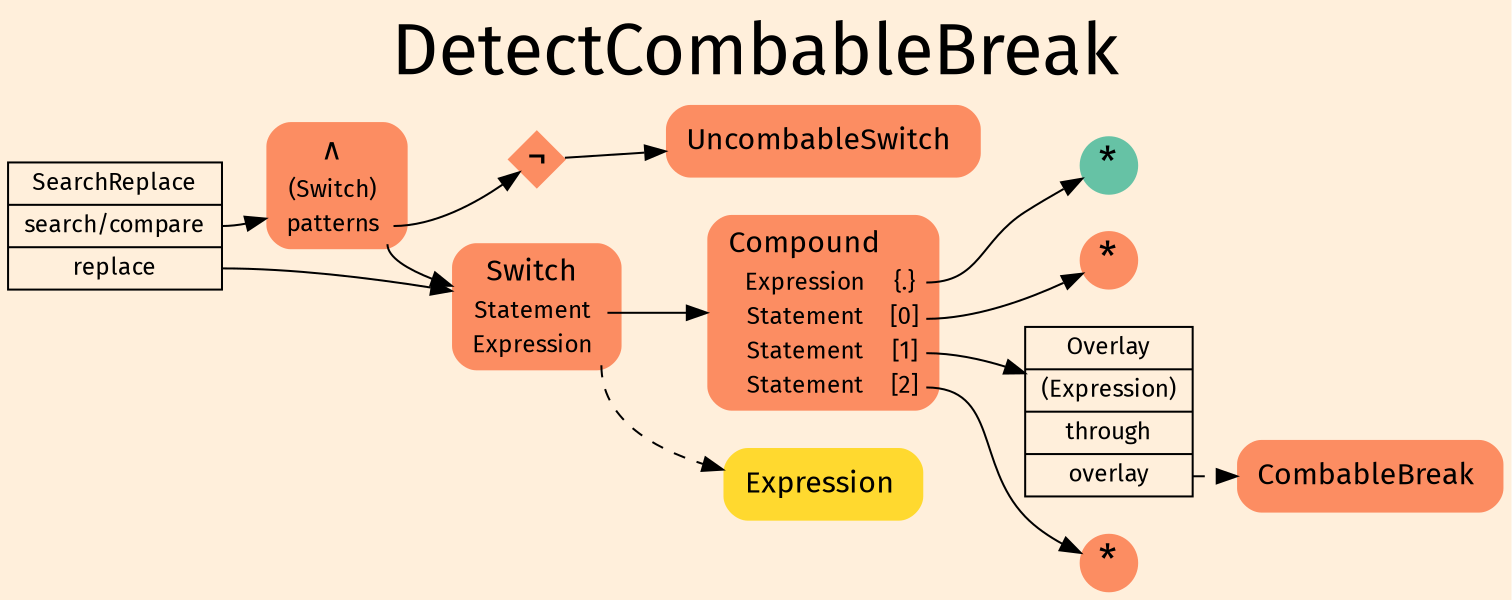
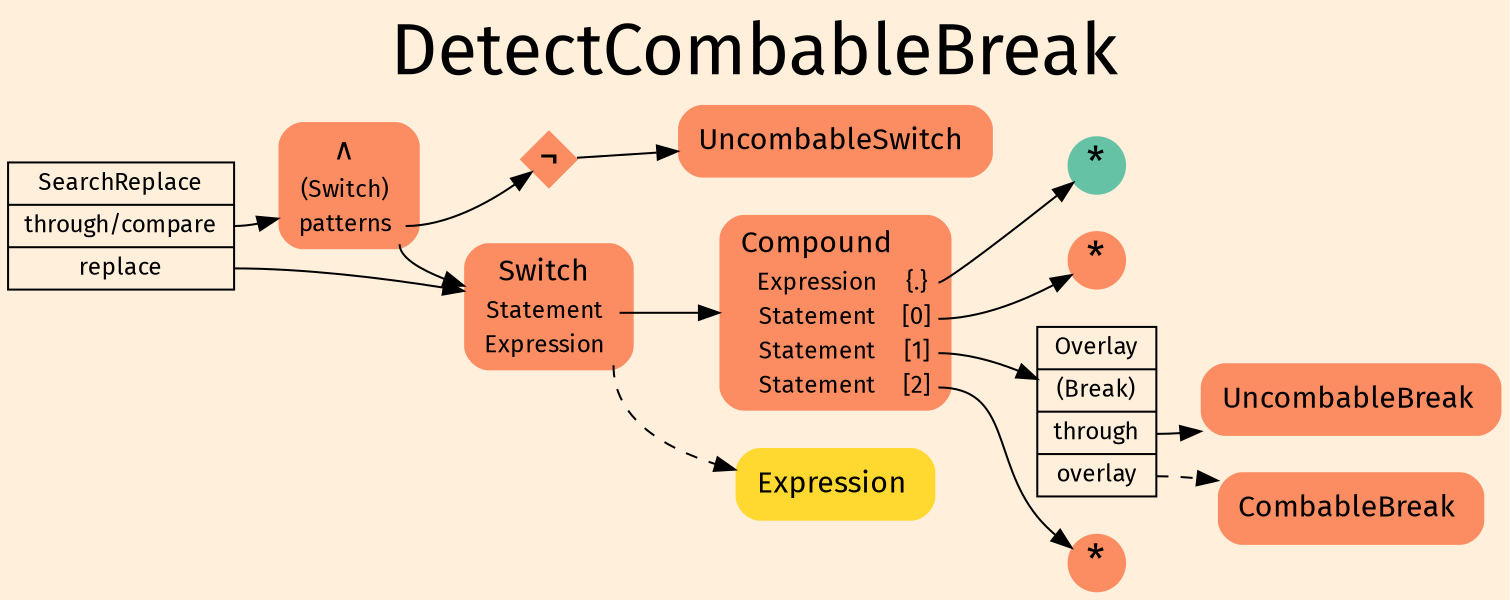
(115, 225) -> (121, 225)
(1109, 389) -> (1097, 389)
none -> (1351, 400)
